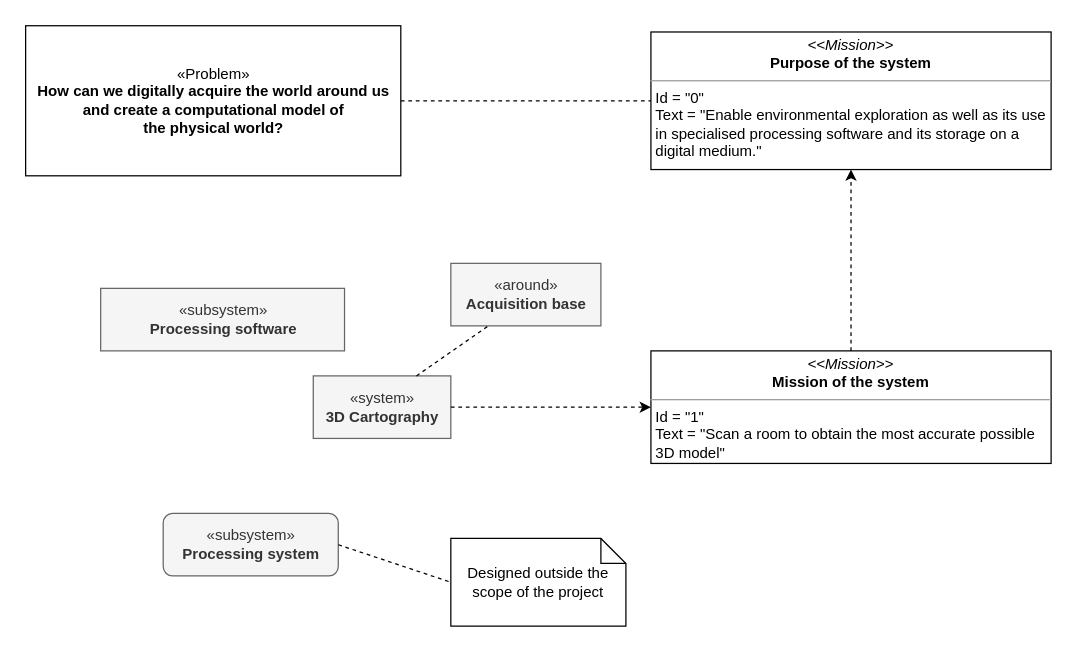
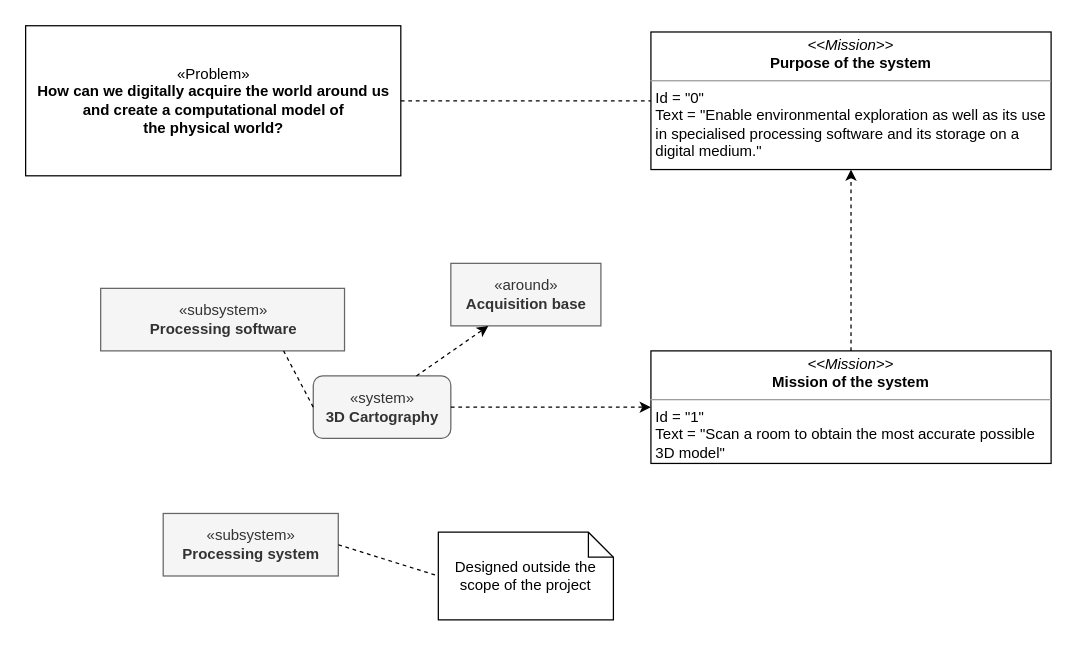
(483, 329) -> (480, 331)
none -> (299, 379)
(382, 407) -> (382, 407)
(251, 544) -> (251, 544)
(538, 582) -> (526, 576)
